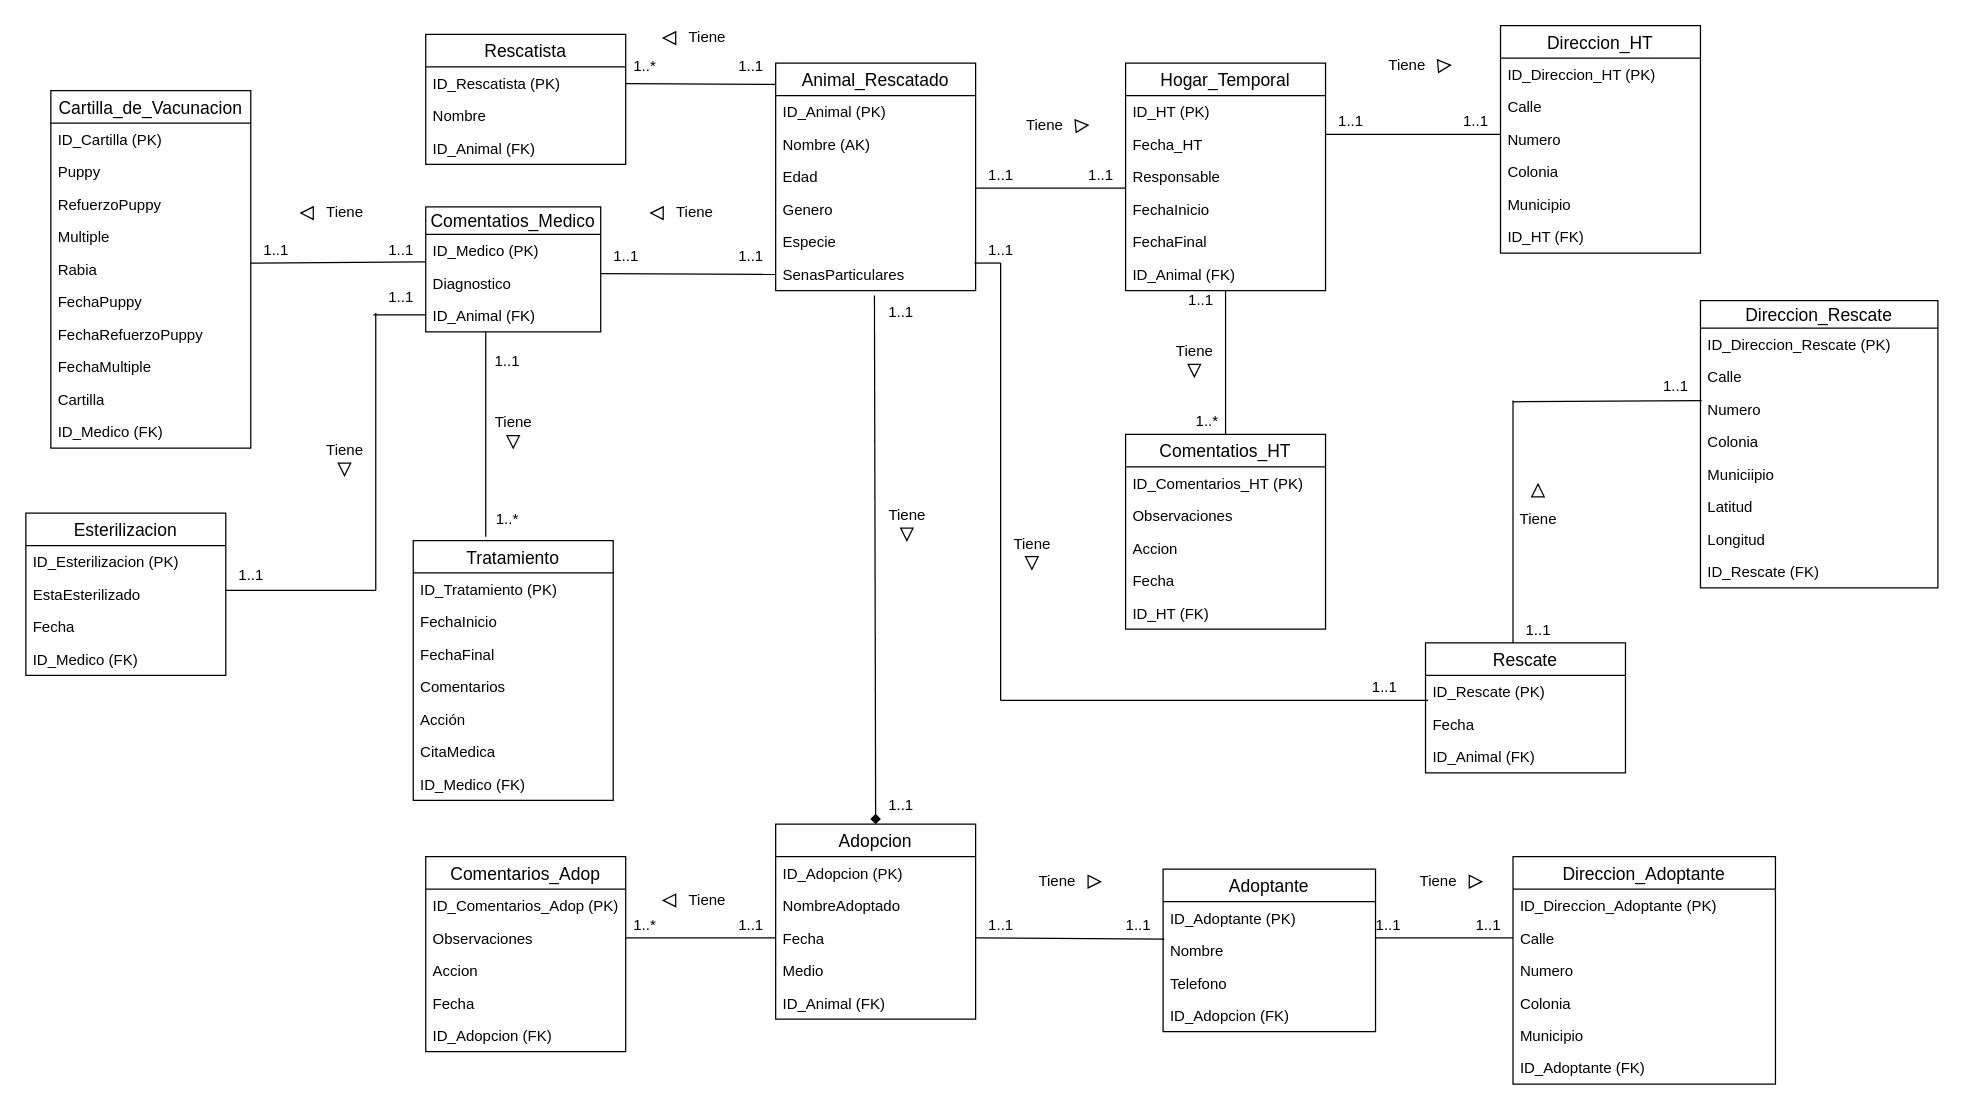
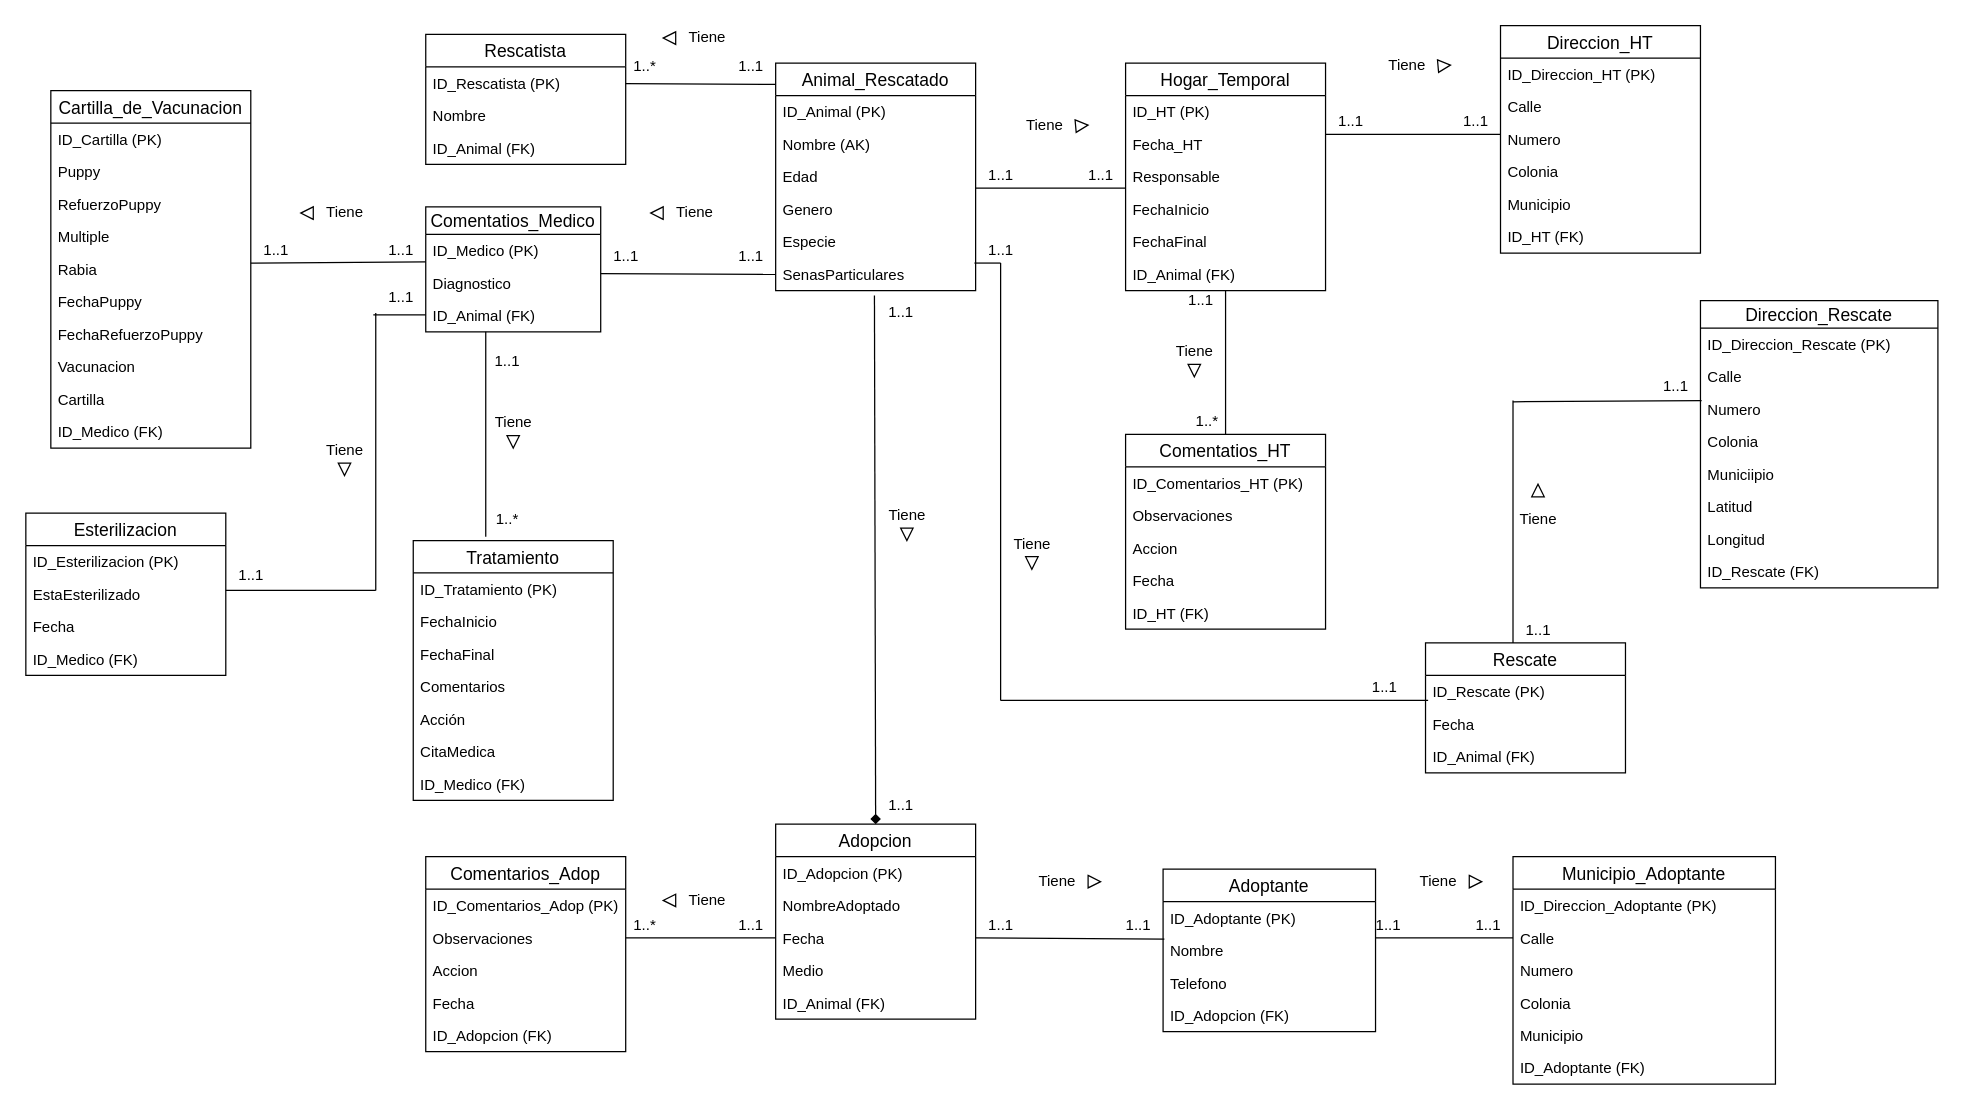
(106, 368) -> (98, 368)
(1644, 874) -> (1644, 874)
